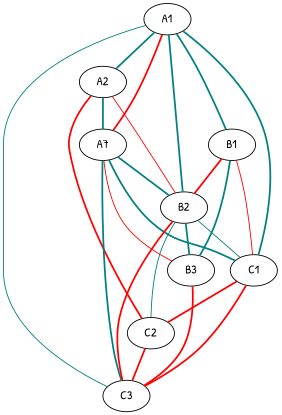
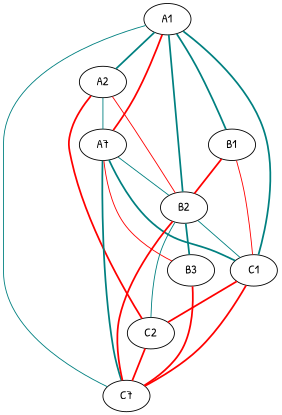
(103, 113) -> (103, 113)
(144, 176) -> (144, 176)
(220, 210) -> none
(126, 396) -> (126, 396)
